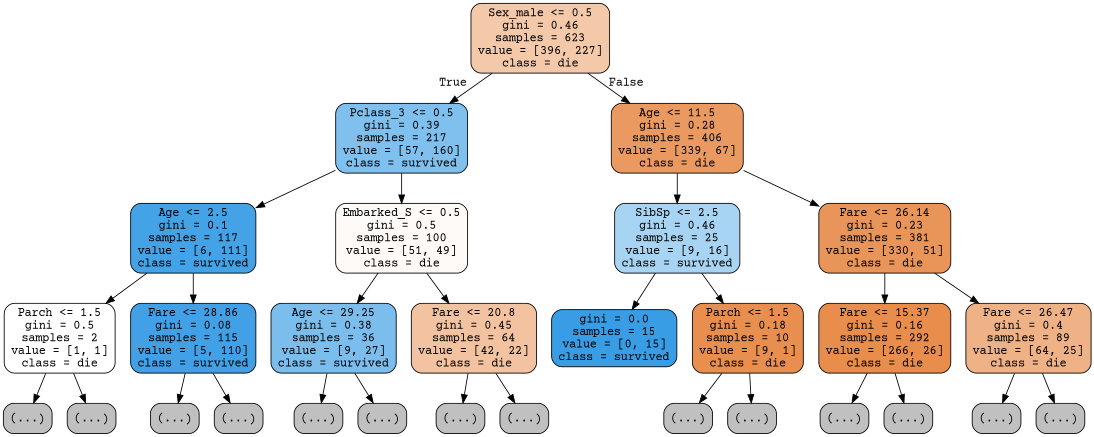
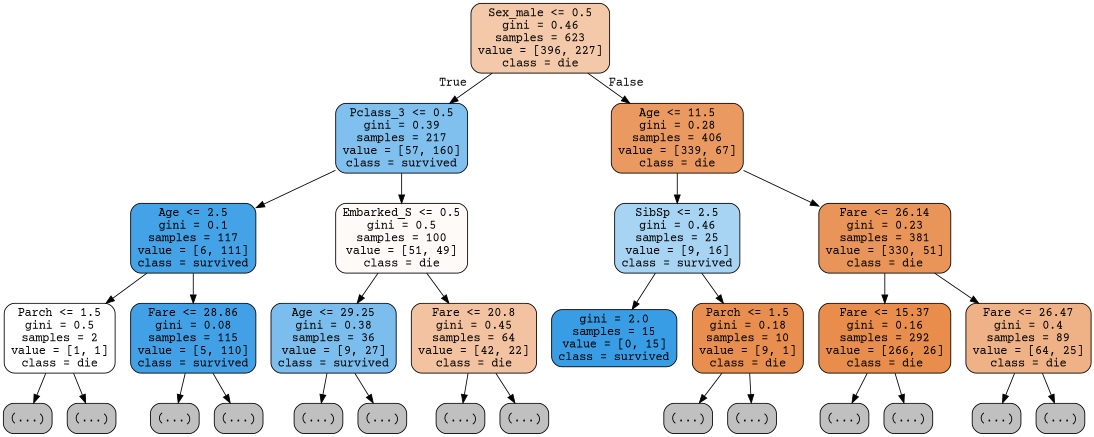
(614, 338) -> (614, 338)
